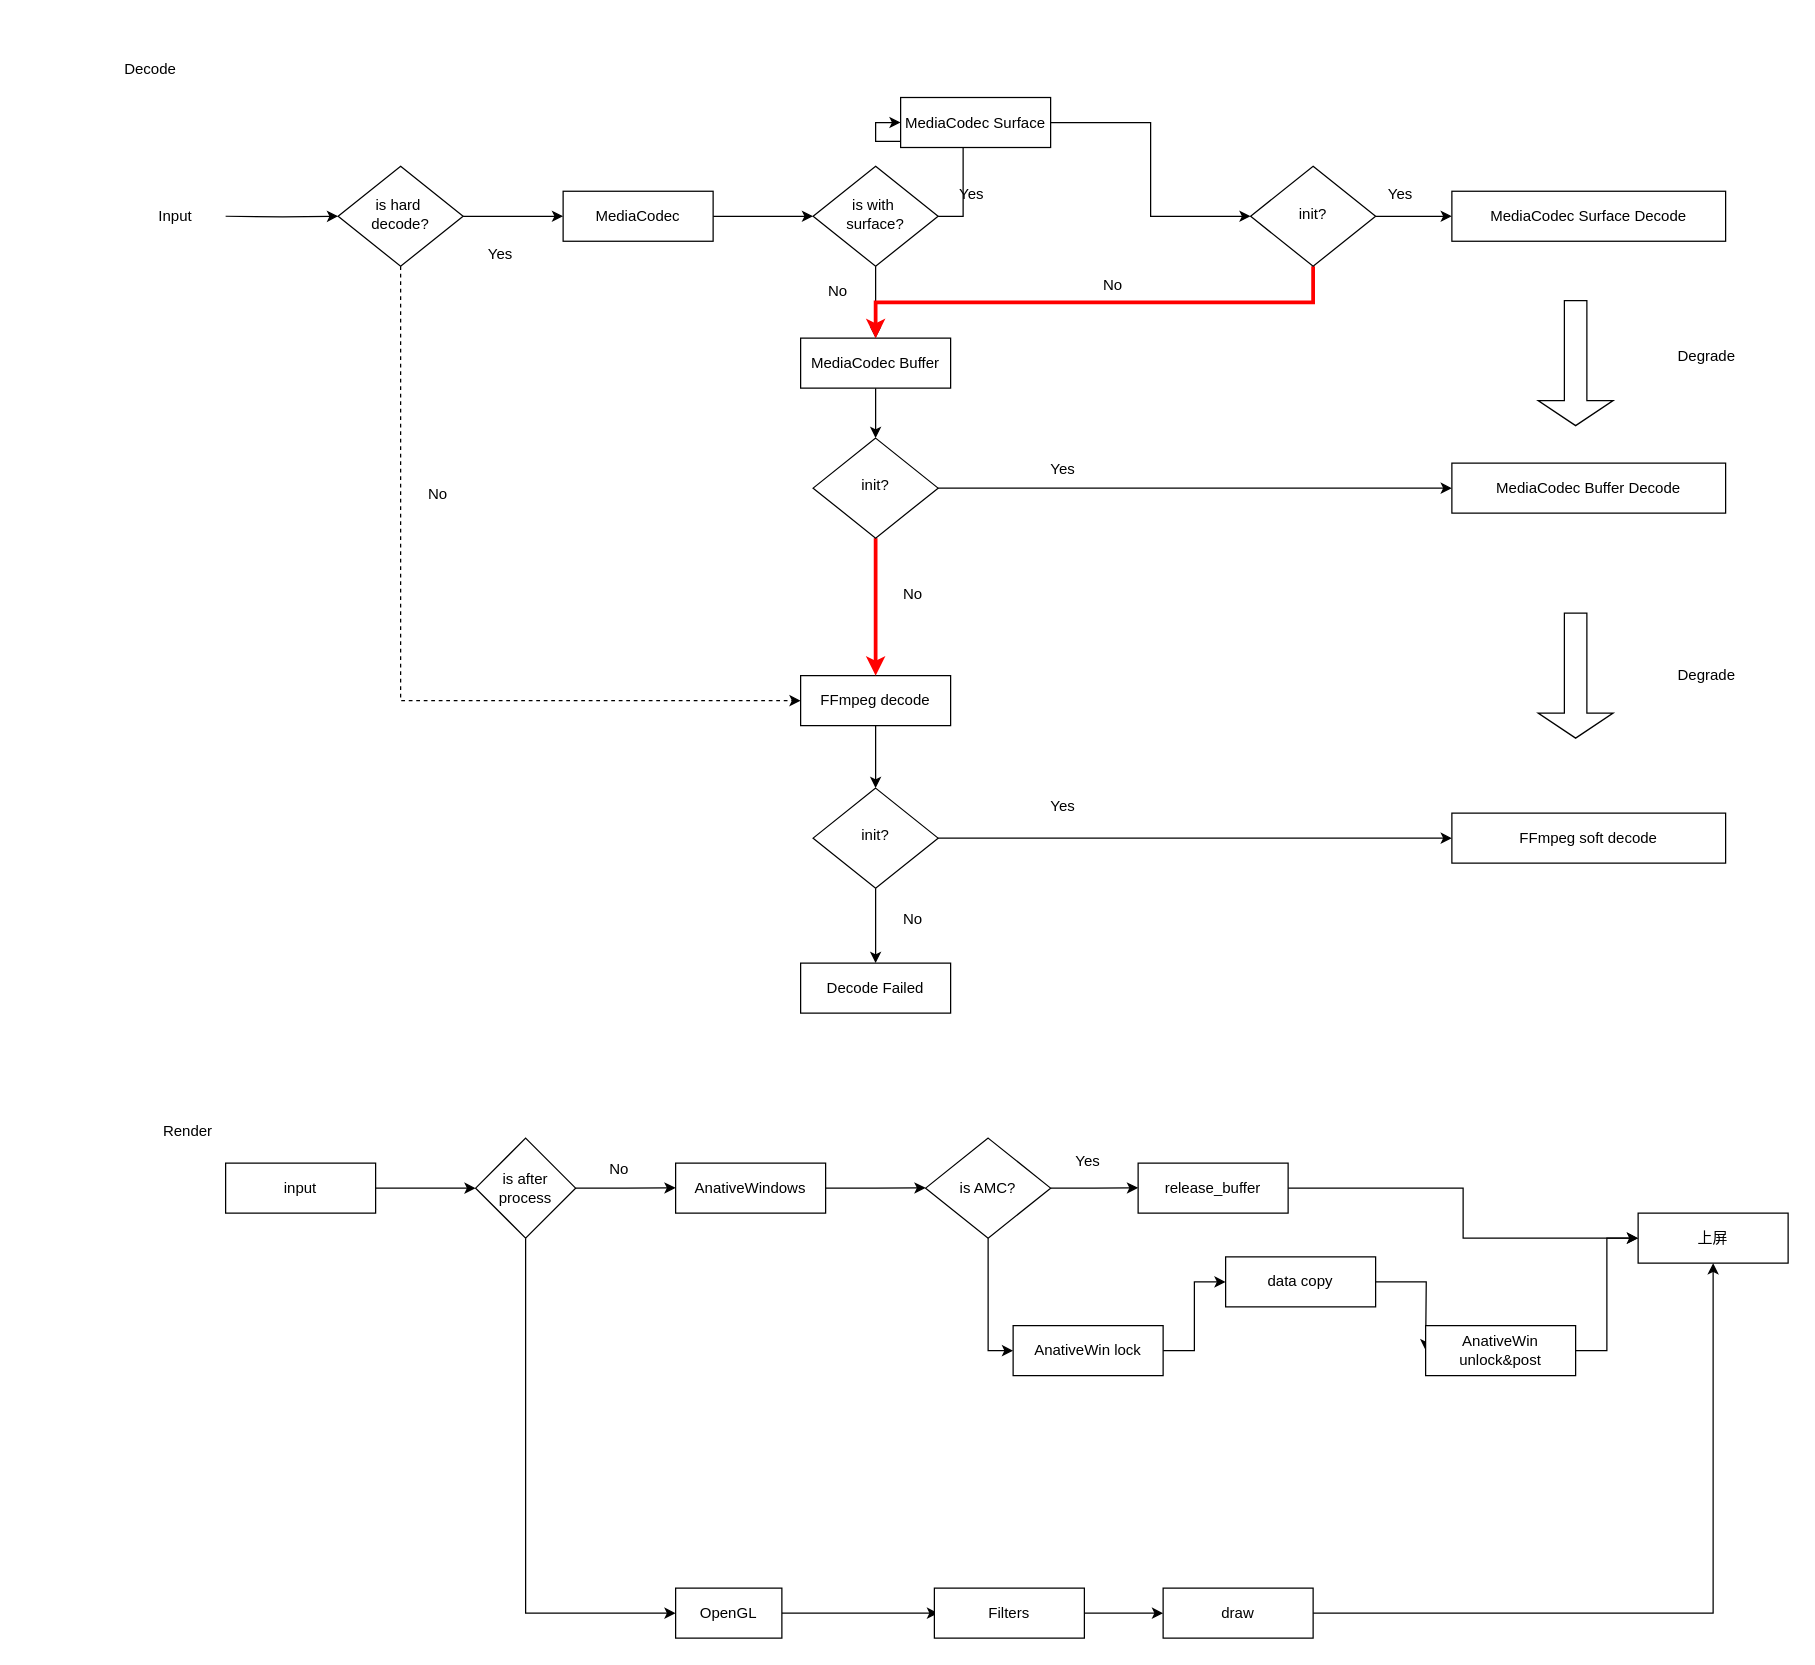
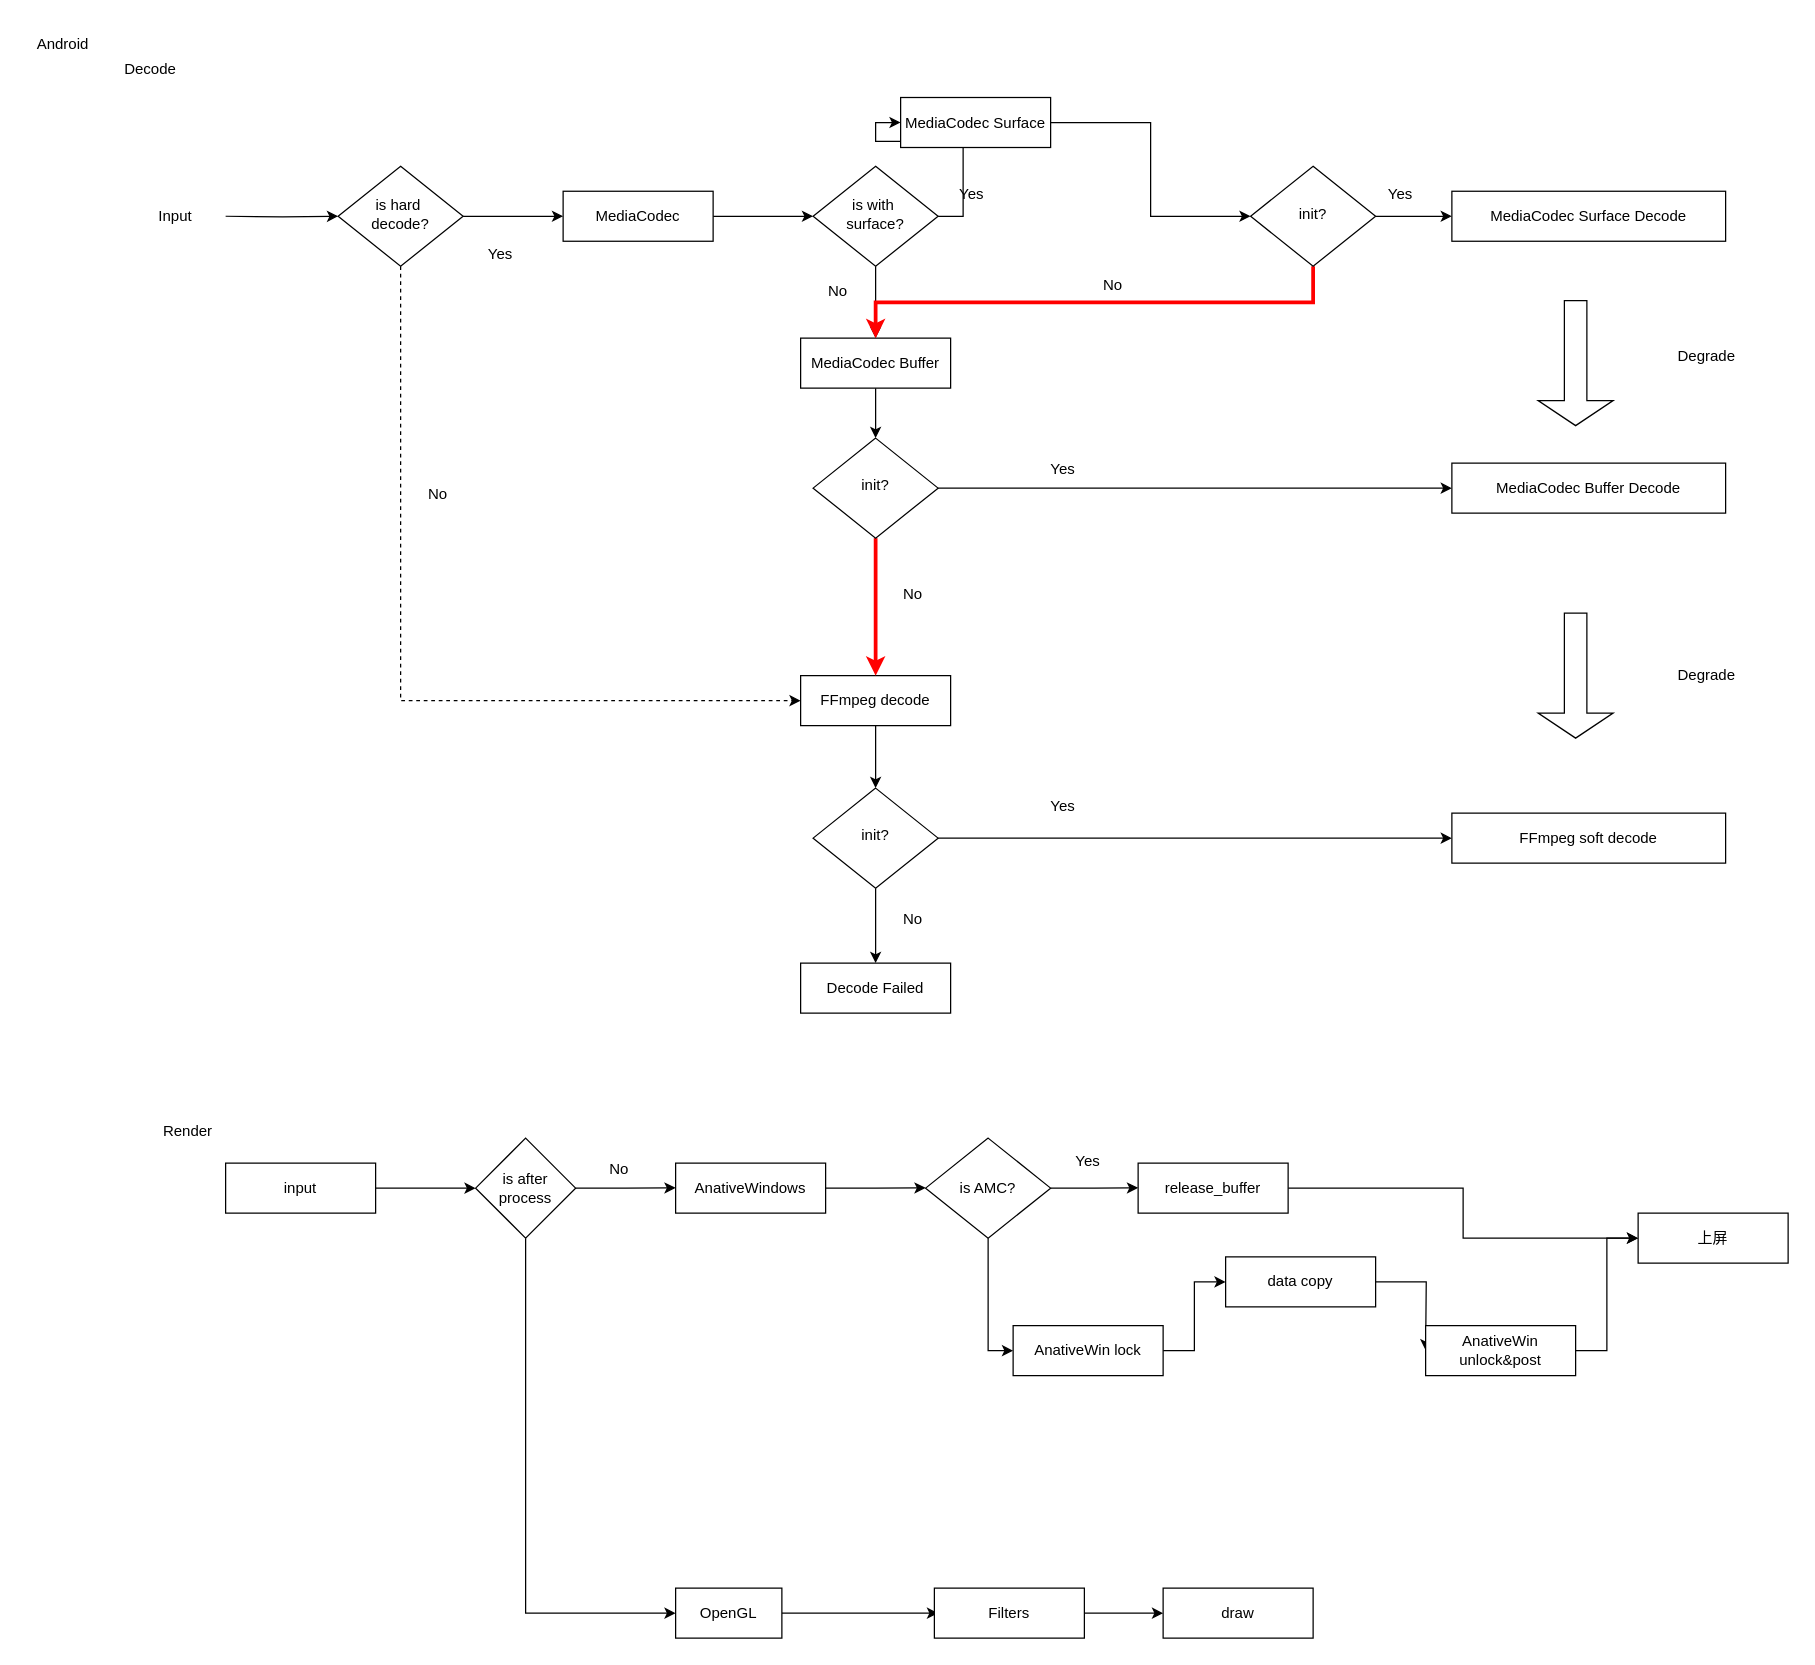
none -> (63, 44)
(1684, 1613) -> none
